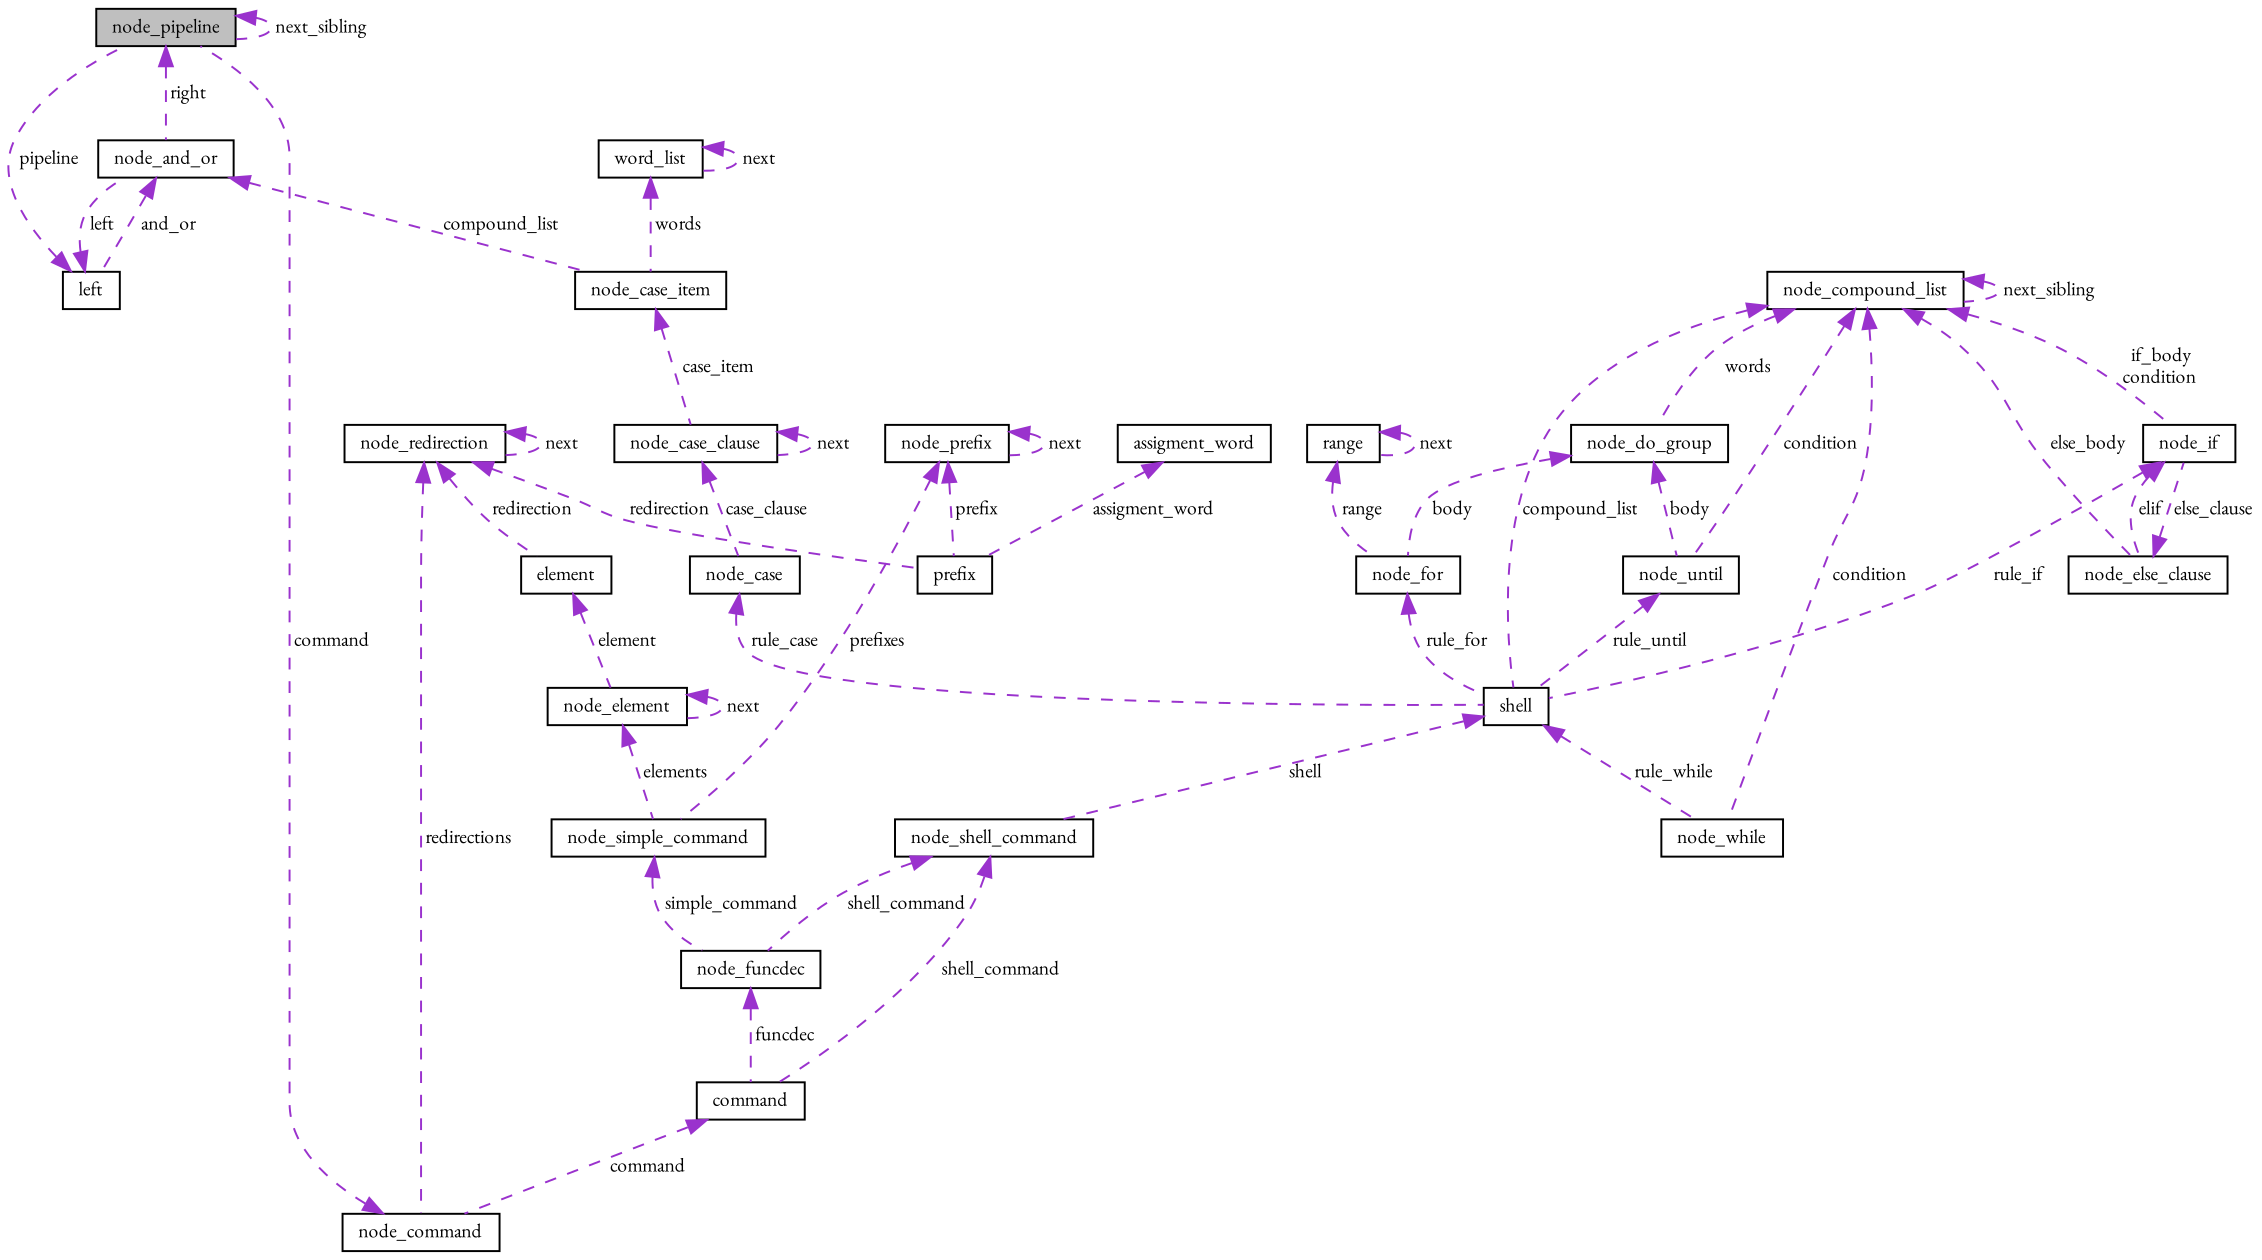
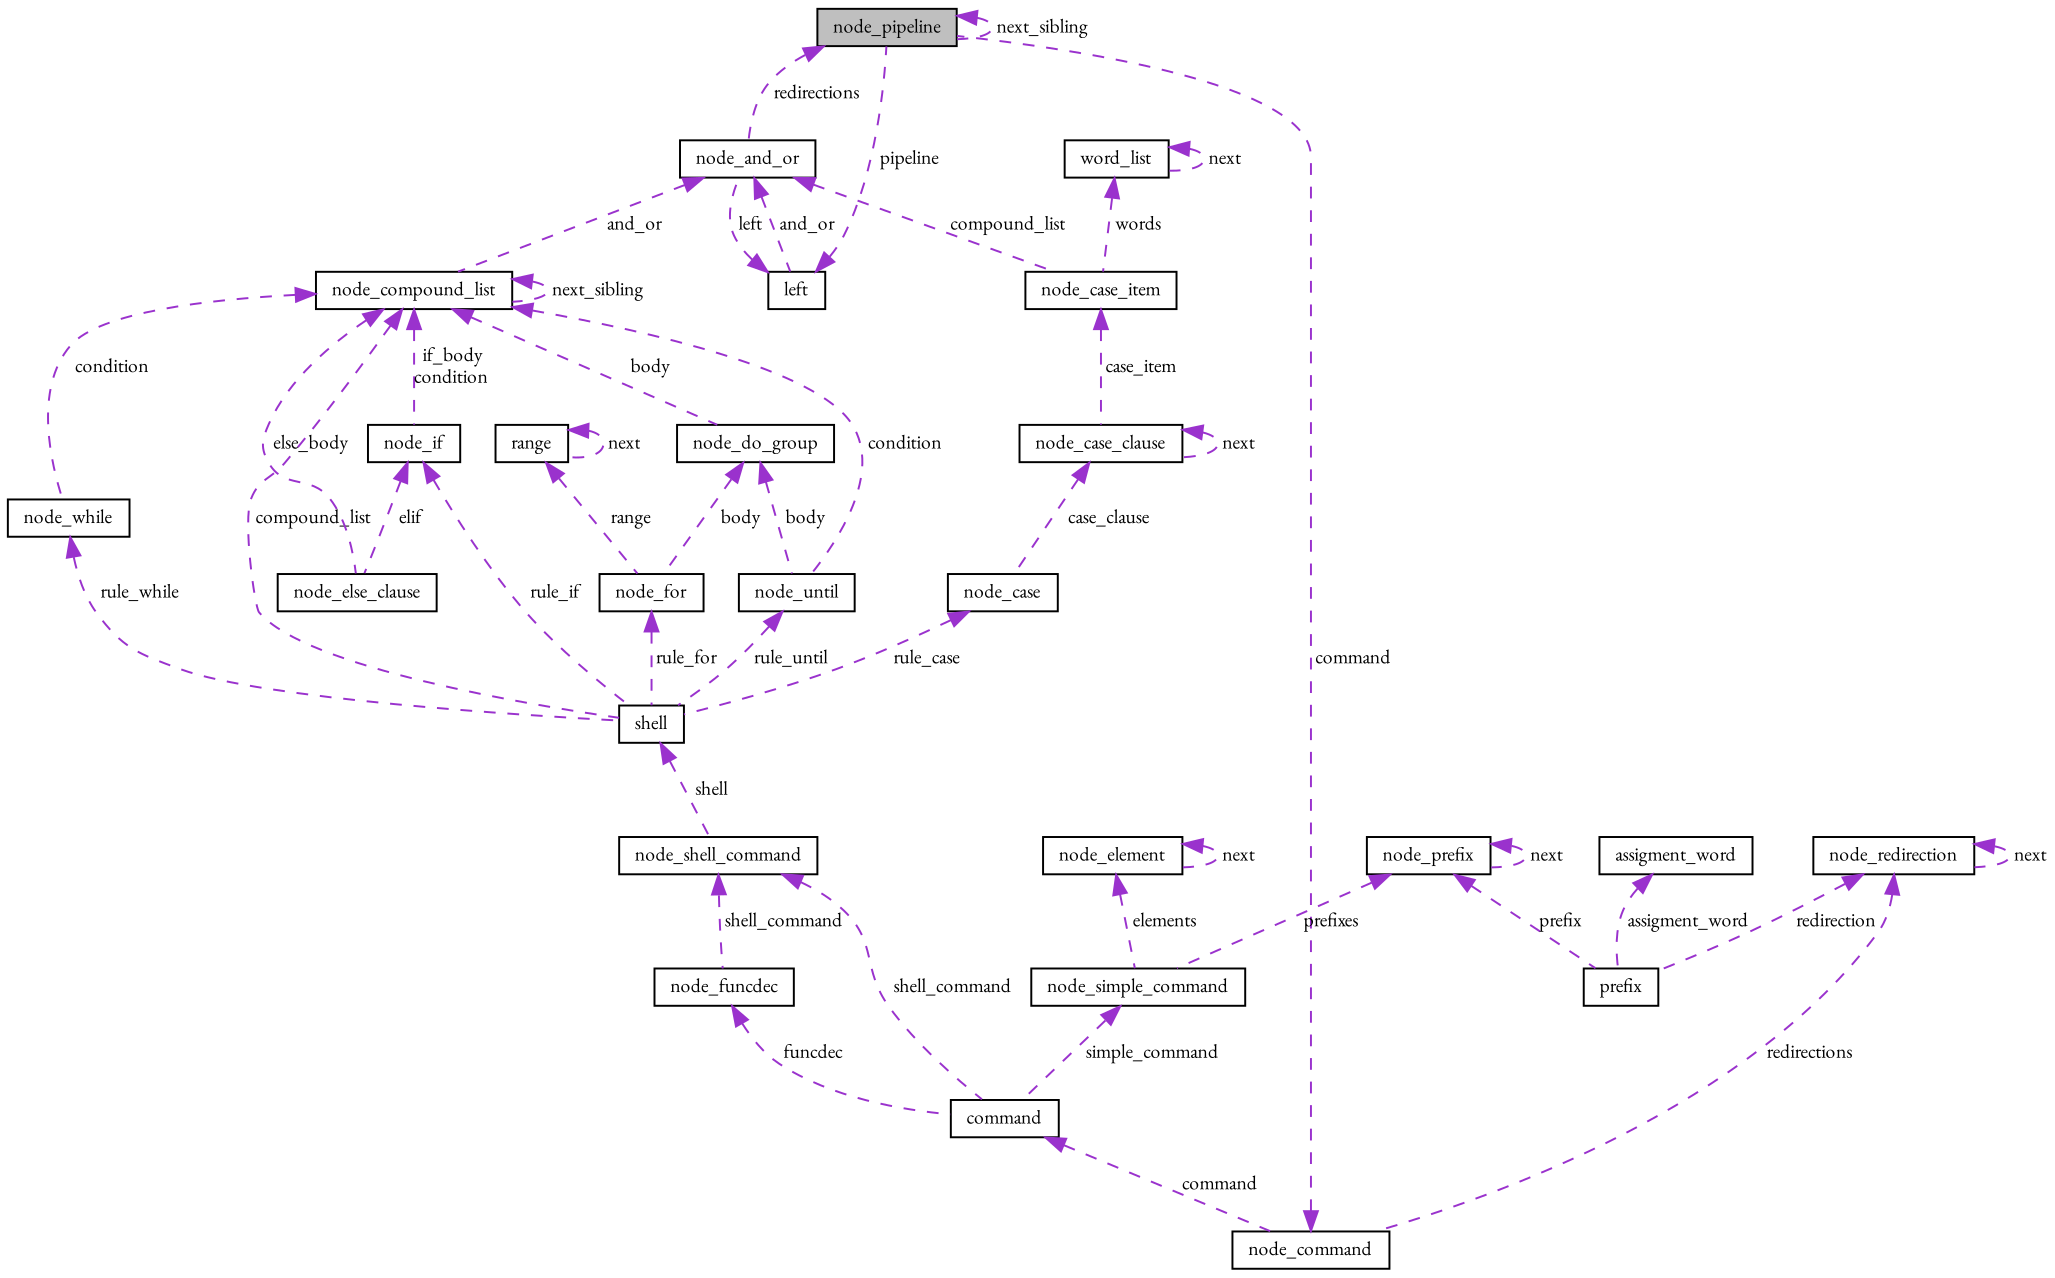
(187, 93) -> (814, 93)
none -> (571, 228)
(1746, 367) -> (649, 367)
(2172, 500) -> none
(566, 575) -> none
(1628, 778) -> (317, 695)
(665, 921) -> (1064, 1060)
